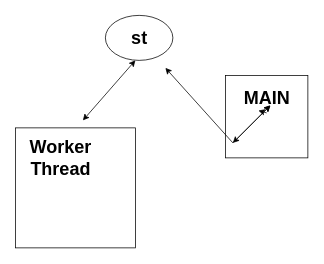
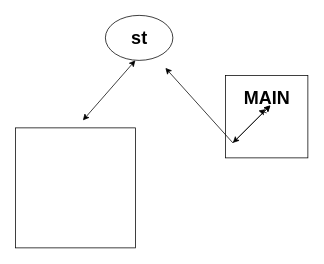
(60, 158) -> none
